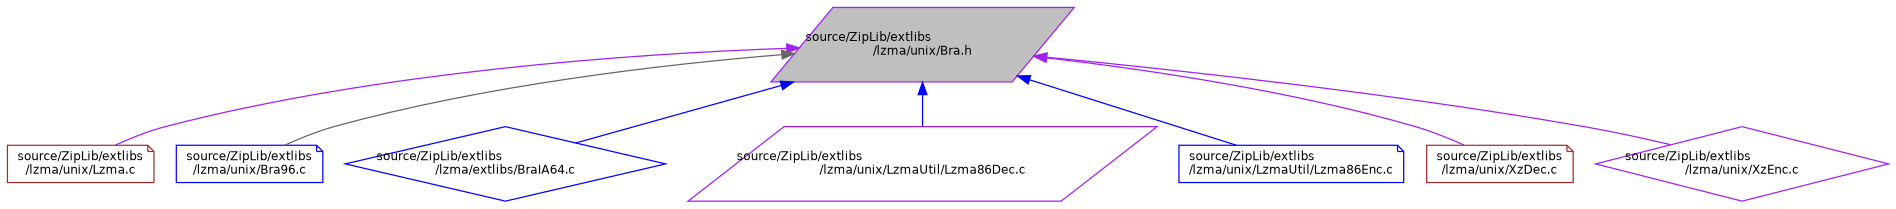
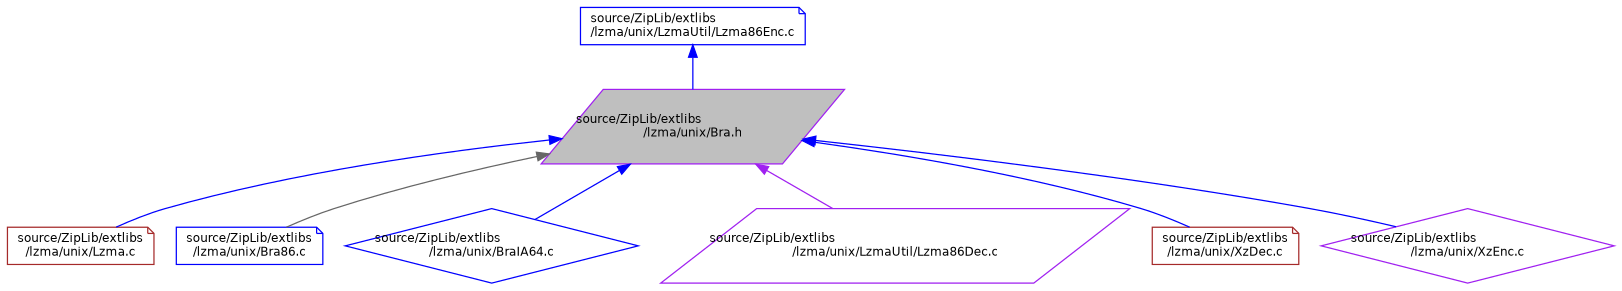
(447, 75) -> (330, 171)
(1258, 90) -> (1005, 175)
(1360, 93) -> (1107, 177)
(923, 111) -> (800, 190)
(1133, 112) -> (693, 73)
(250, 164) -> (250, 246)
(505, 164) -> (492, 246)
